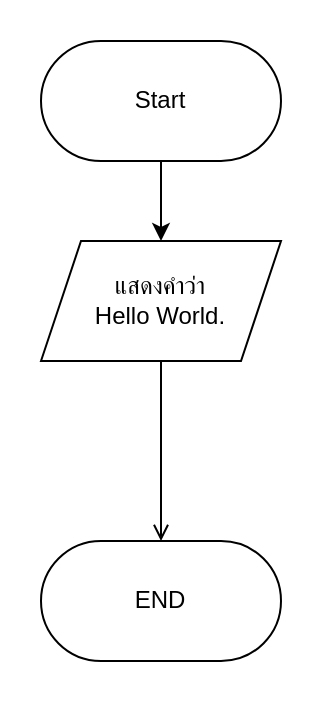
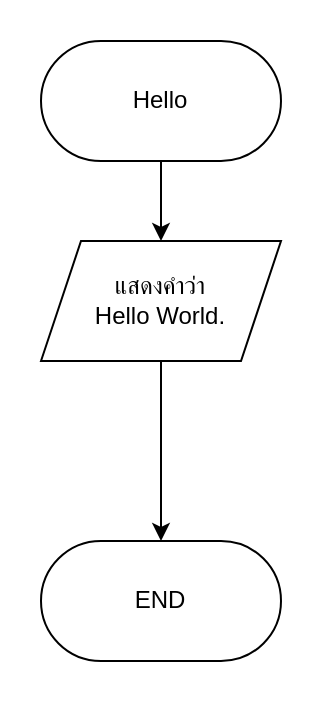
(161, 101) -> (161, 101)
(161, 528) -> (161, 526)
